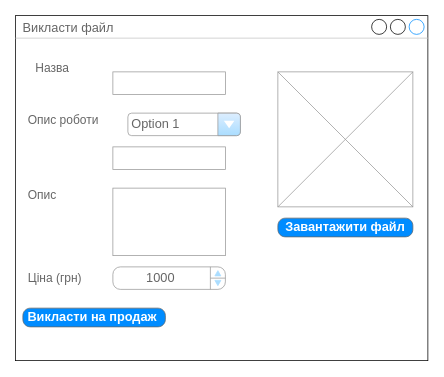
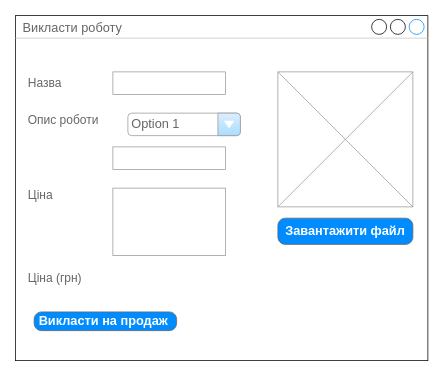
(68, 28) -> (75, 28)
(57, 68) -> (49, 83)
(42, 195) -> (42, 195)
(345, 227) -> (345, 231)
(169, 278) -> none
(94, 317) -> (105, 321)
